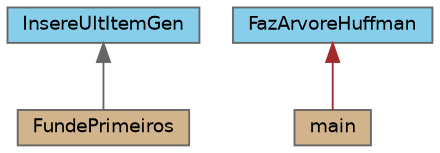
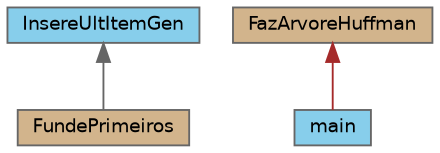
(333, 25) -> (333, 25)
(333, 128) -> (333, 128)
